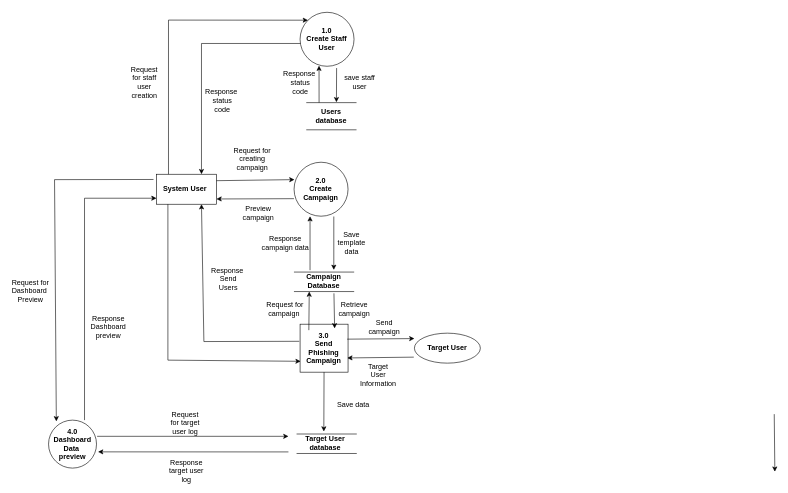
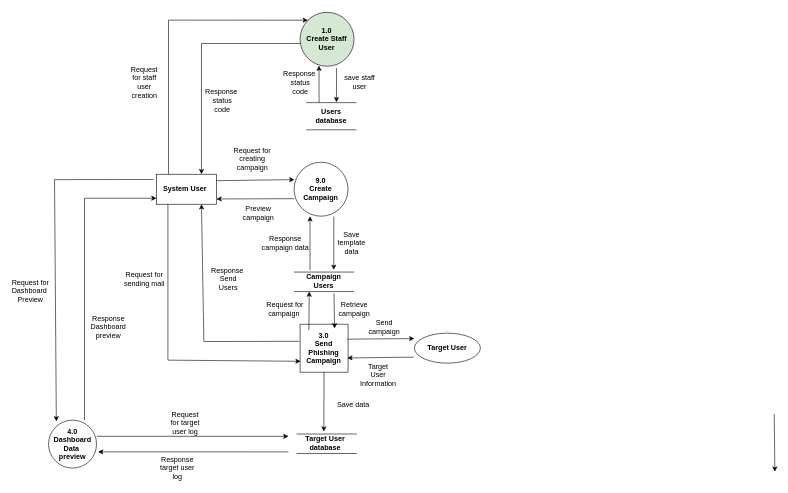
(327, 39) -> (327, 39)
(321, 189) -> (321, 189)
none -> (144, 279)
(324, 282) -> (324, 282)
(186, 471) -> (177, 468)
